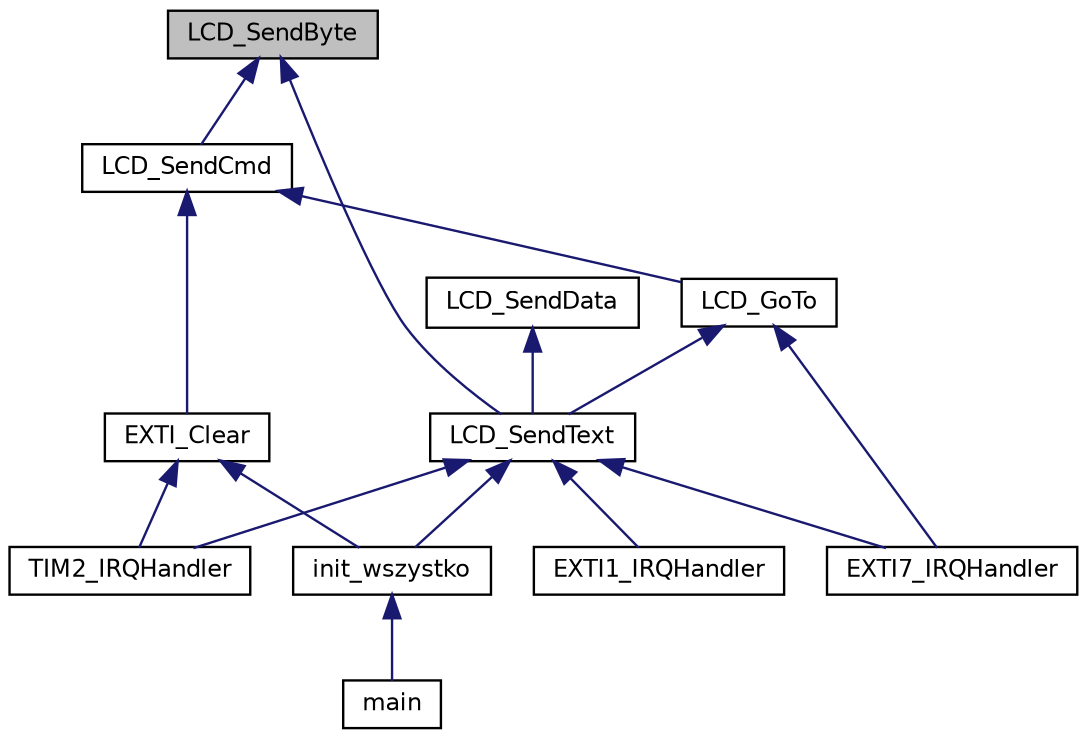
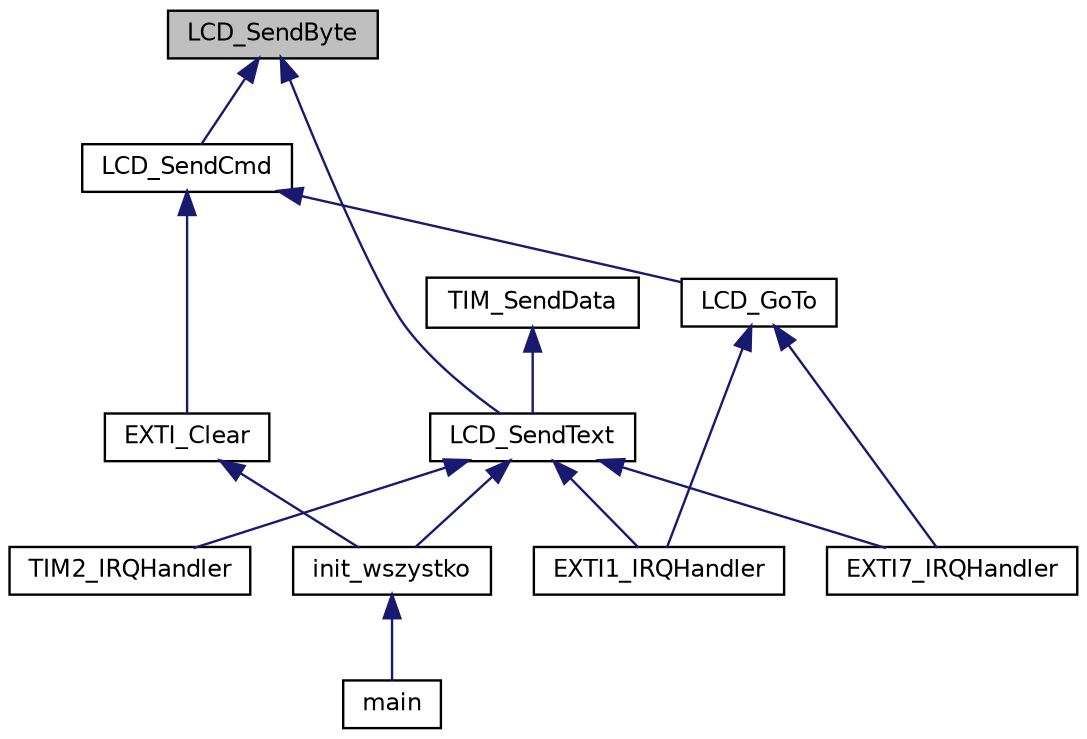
(533, 303) -> (533, 303)
(635, 376) -> (705, 448)
(153, 515) -> none
